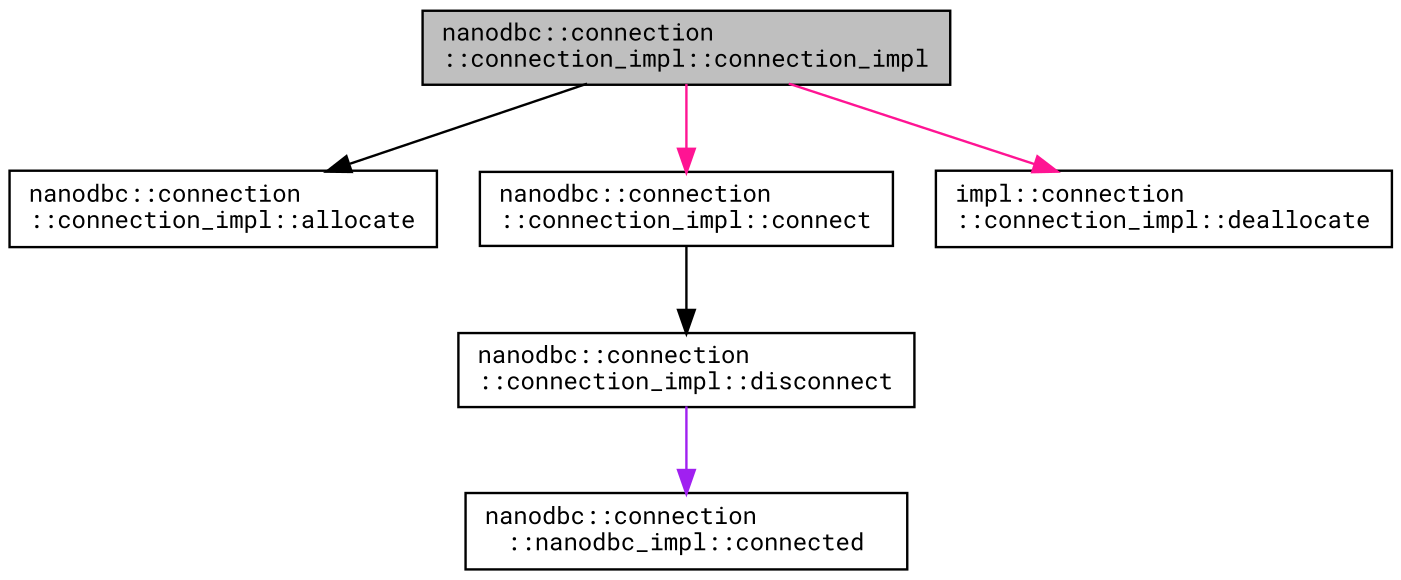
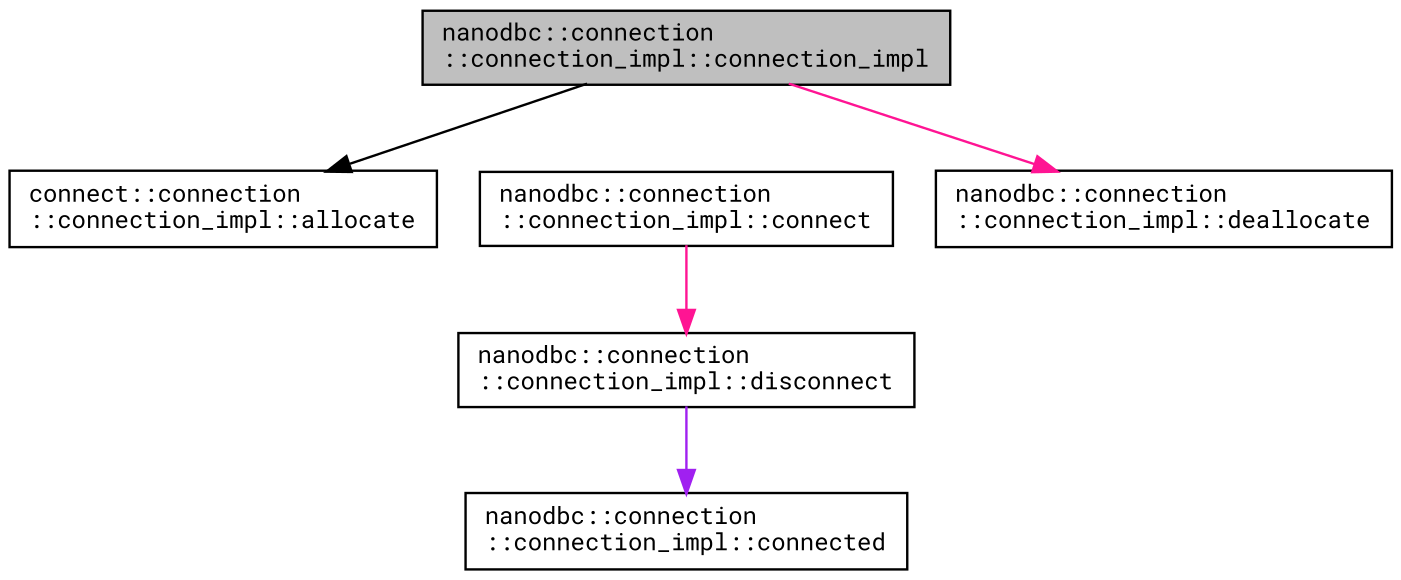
(686, 116) -> none
(223, 209) -> (223, 209)
(1164, 209) -> (1164, 209)
(686, 277) -> (686, 277)
(686, 531) -> (686, 531)
